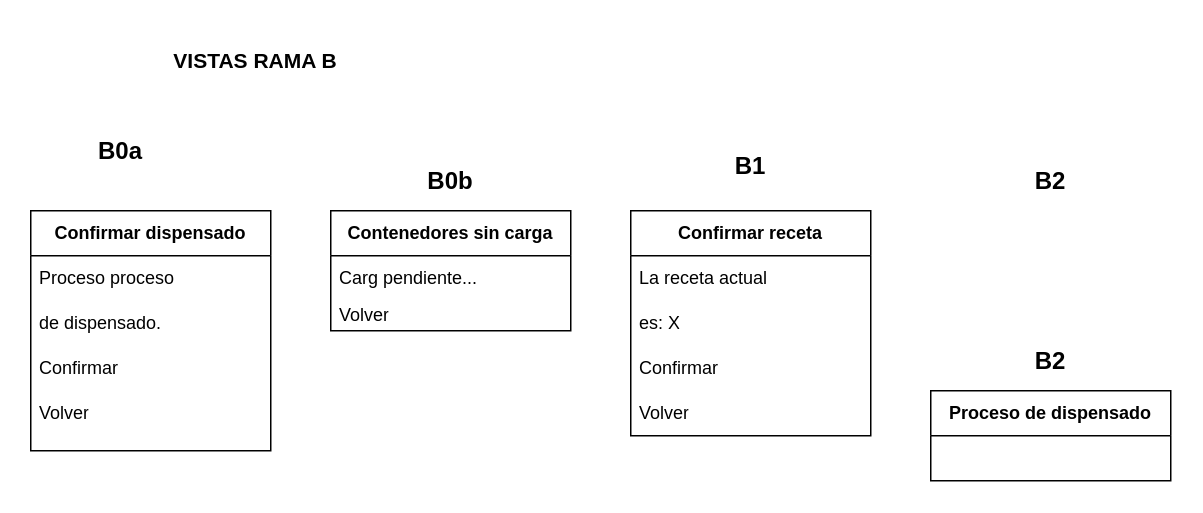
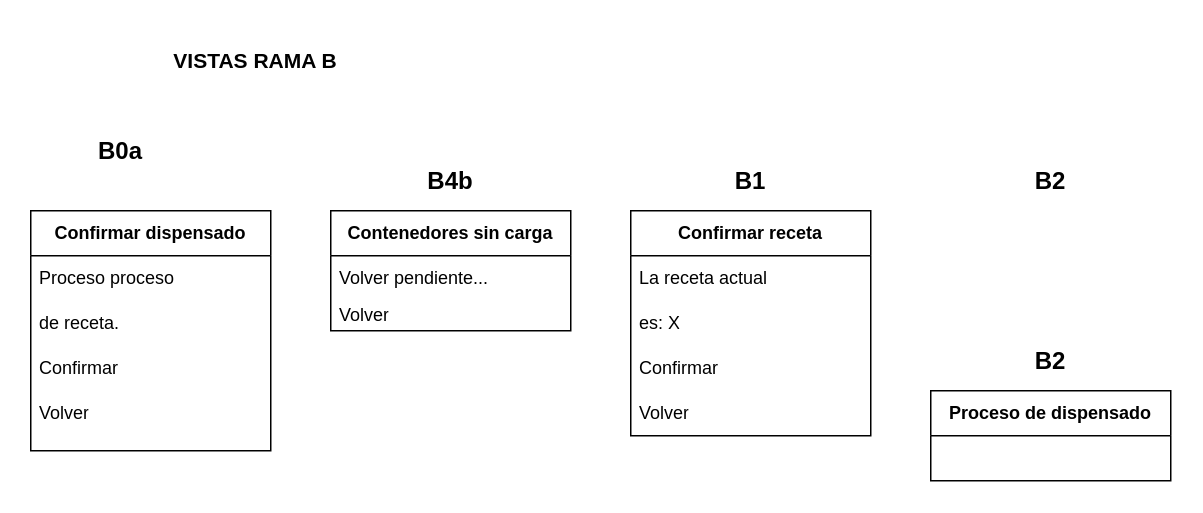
(751, 166) -> (751, 181)
(451, 181) -> (451, 181)
(414, 278) -> (421, 278)
(103, 323) -> (85, 323)
